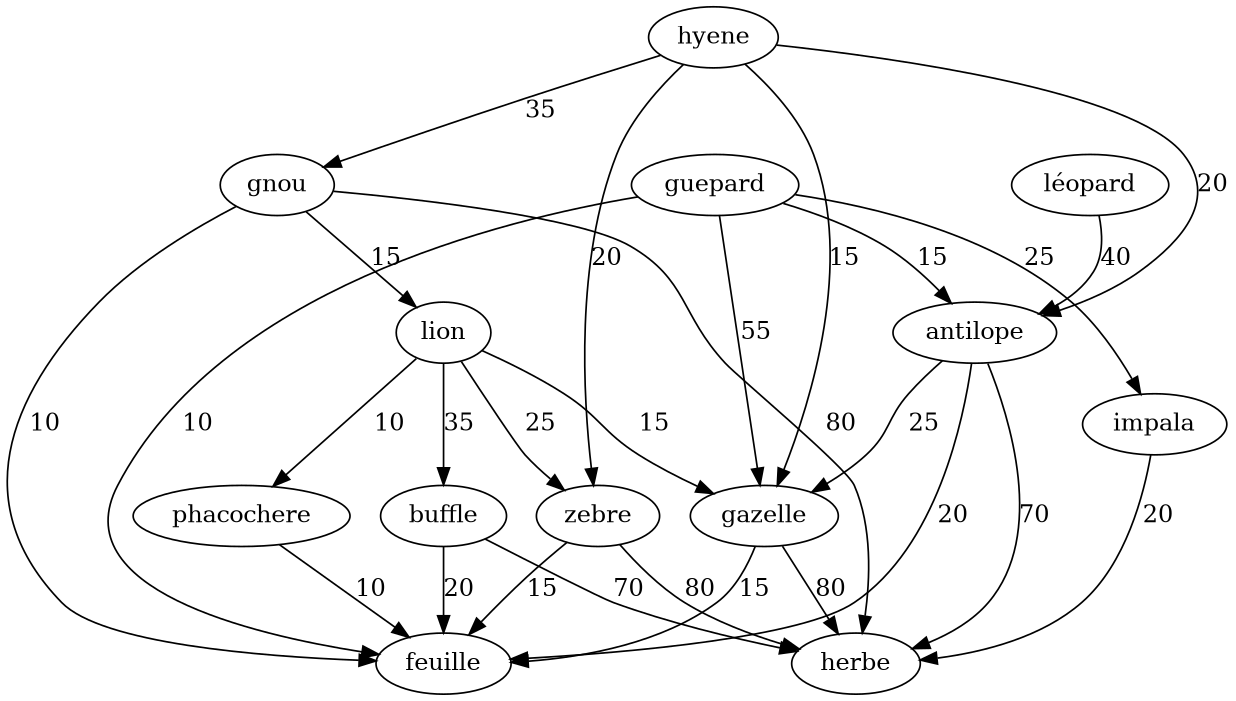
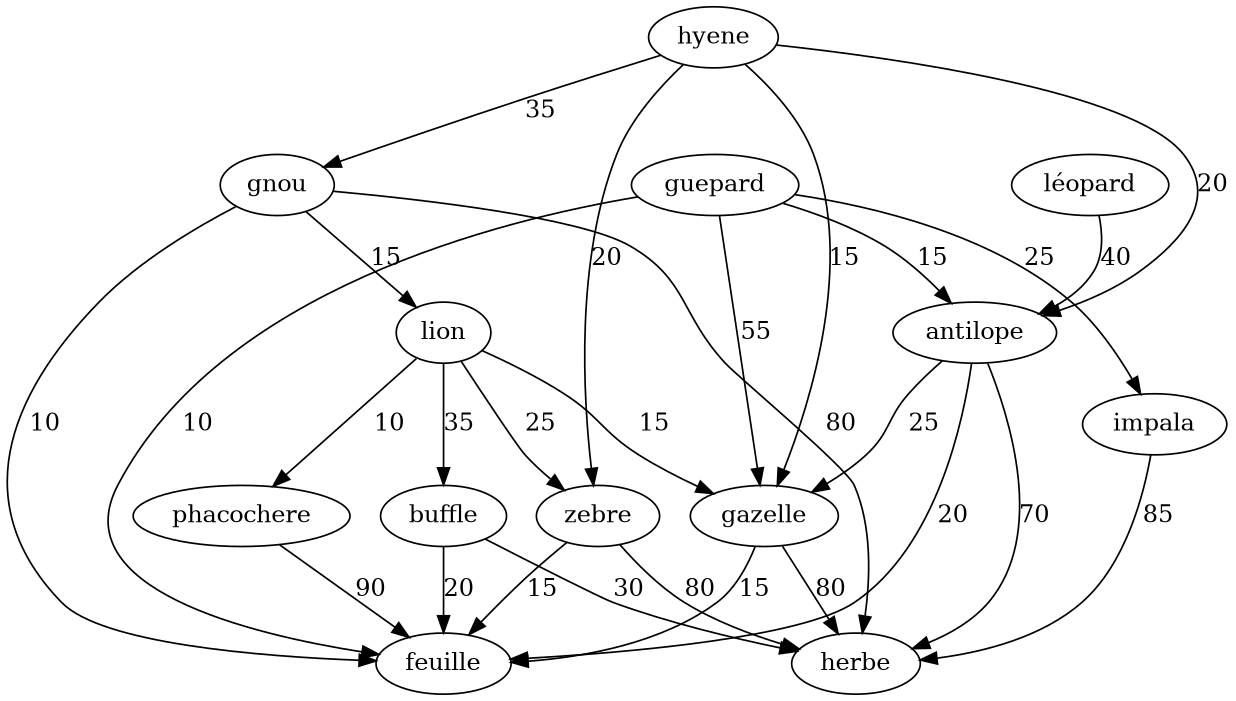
(1159, 516) -> (1159, 516)
(371, 590) -> (371, 590)
(629, 590) -> (629, 590)
